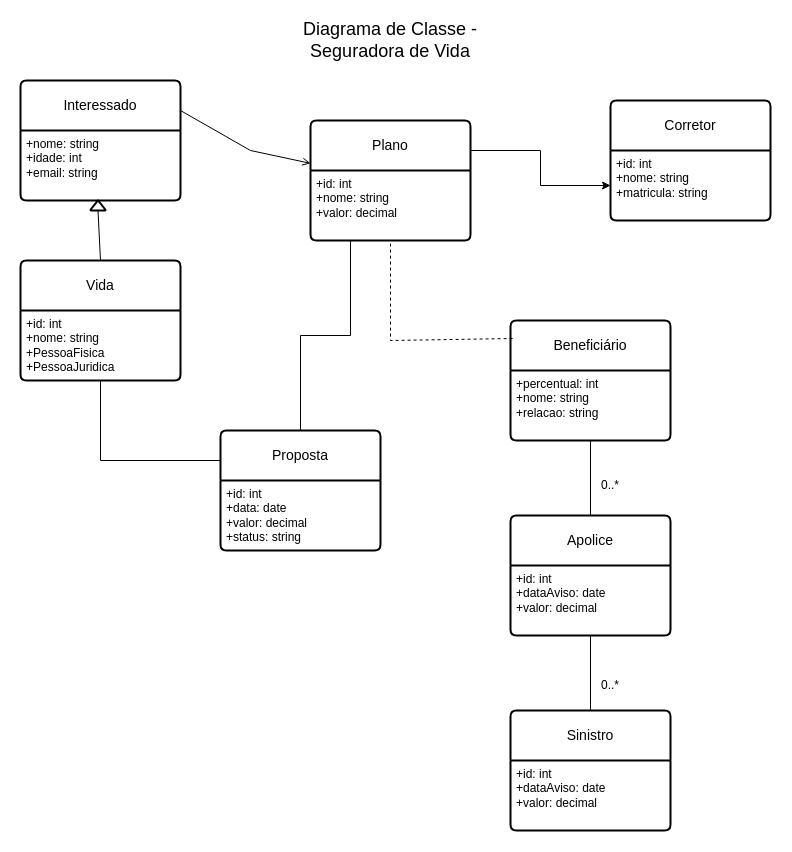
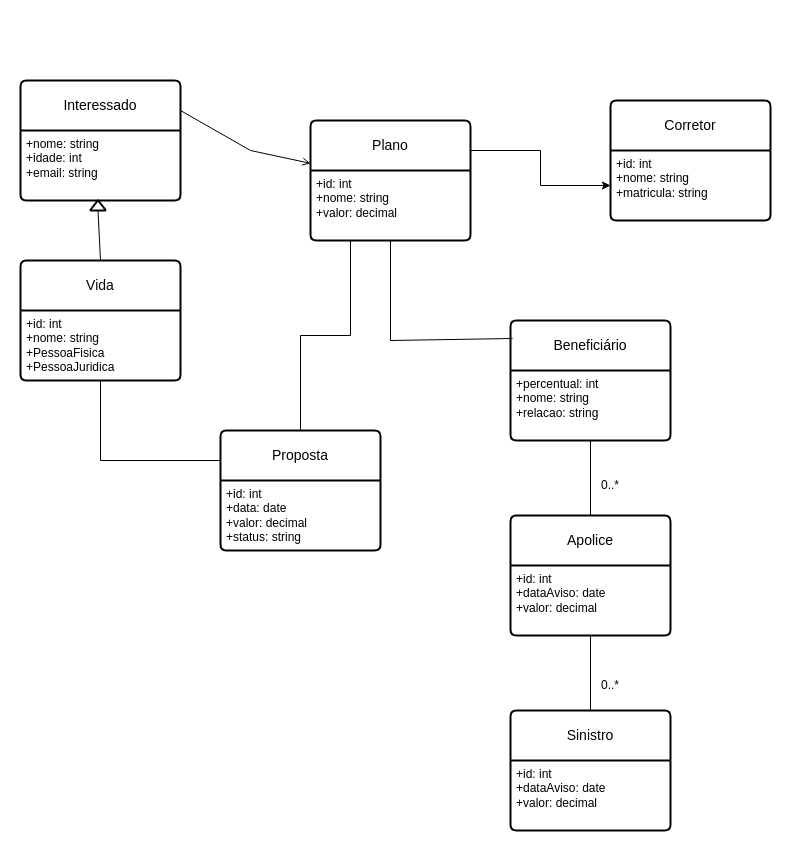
(391, 41) -> none
(401, 340) -> (401, 340)
